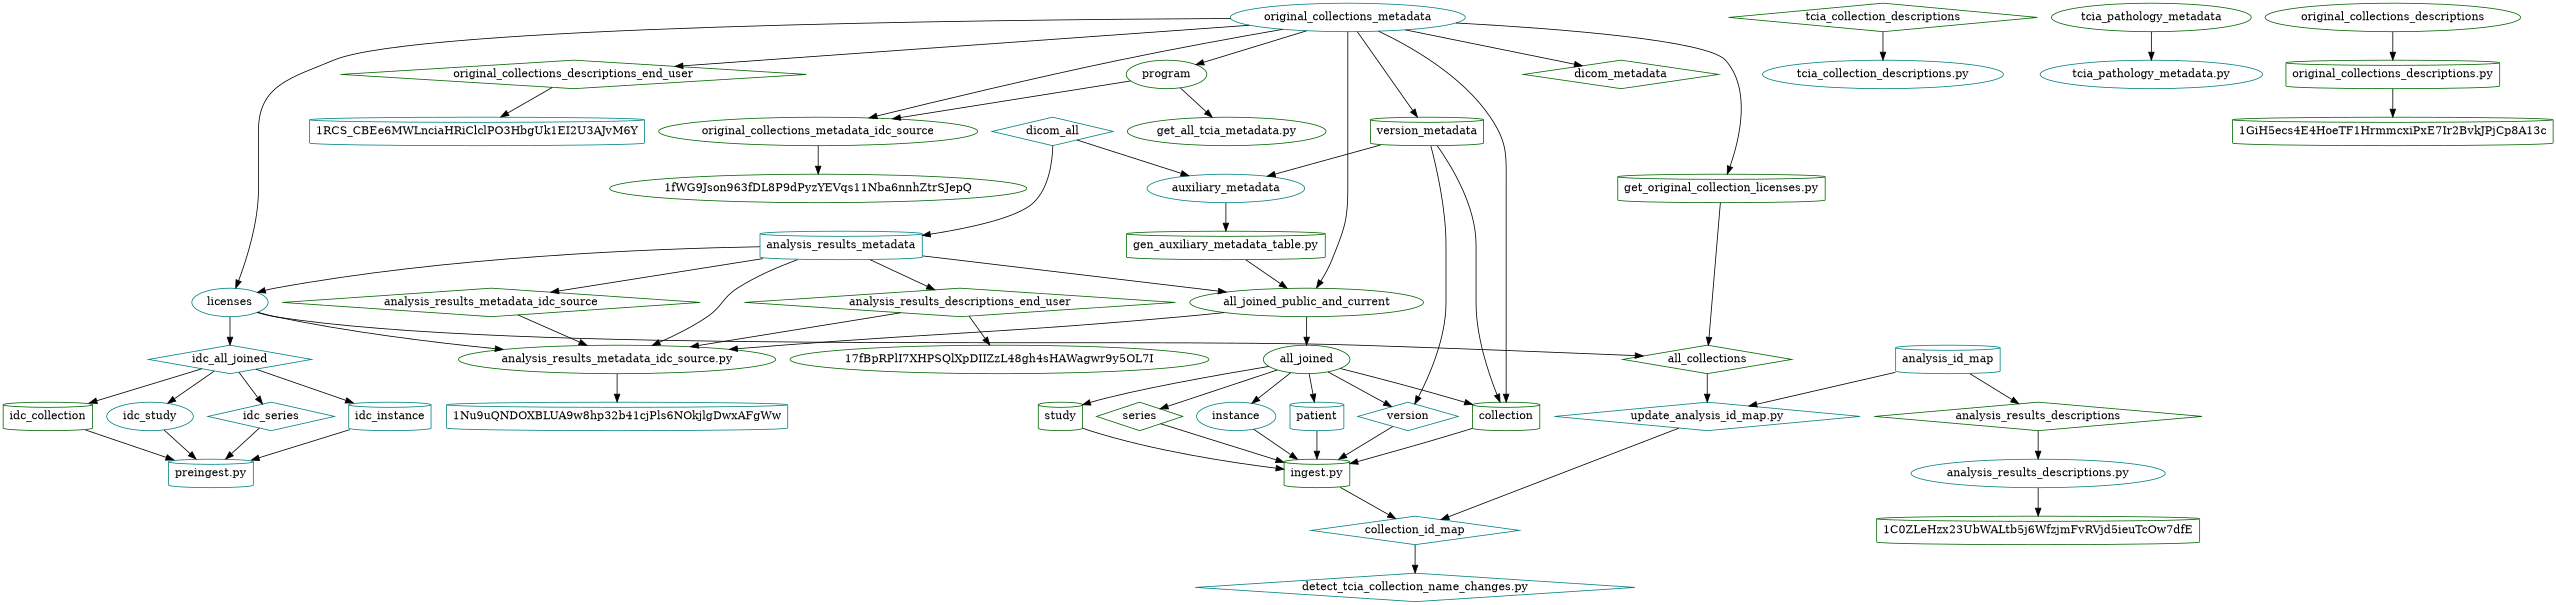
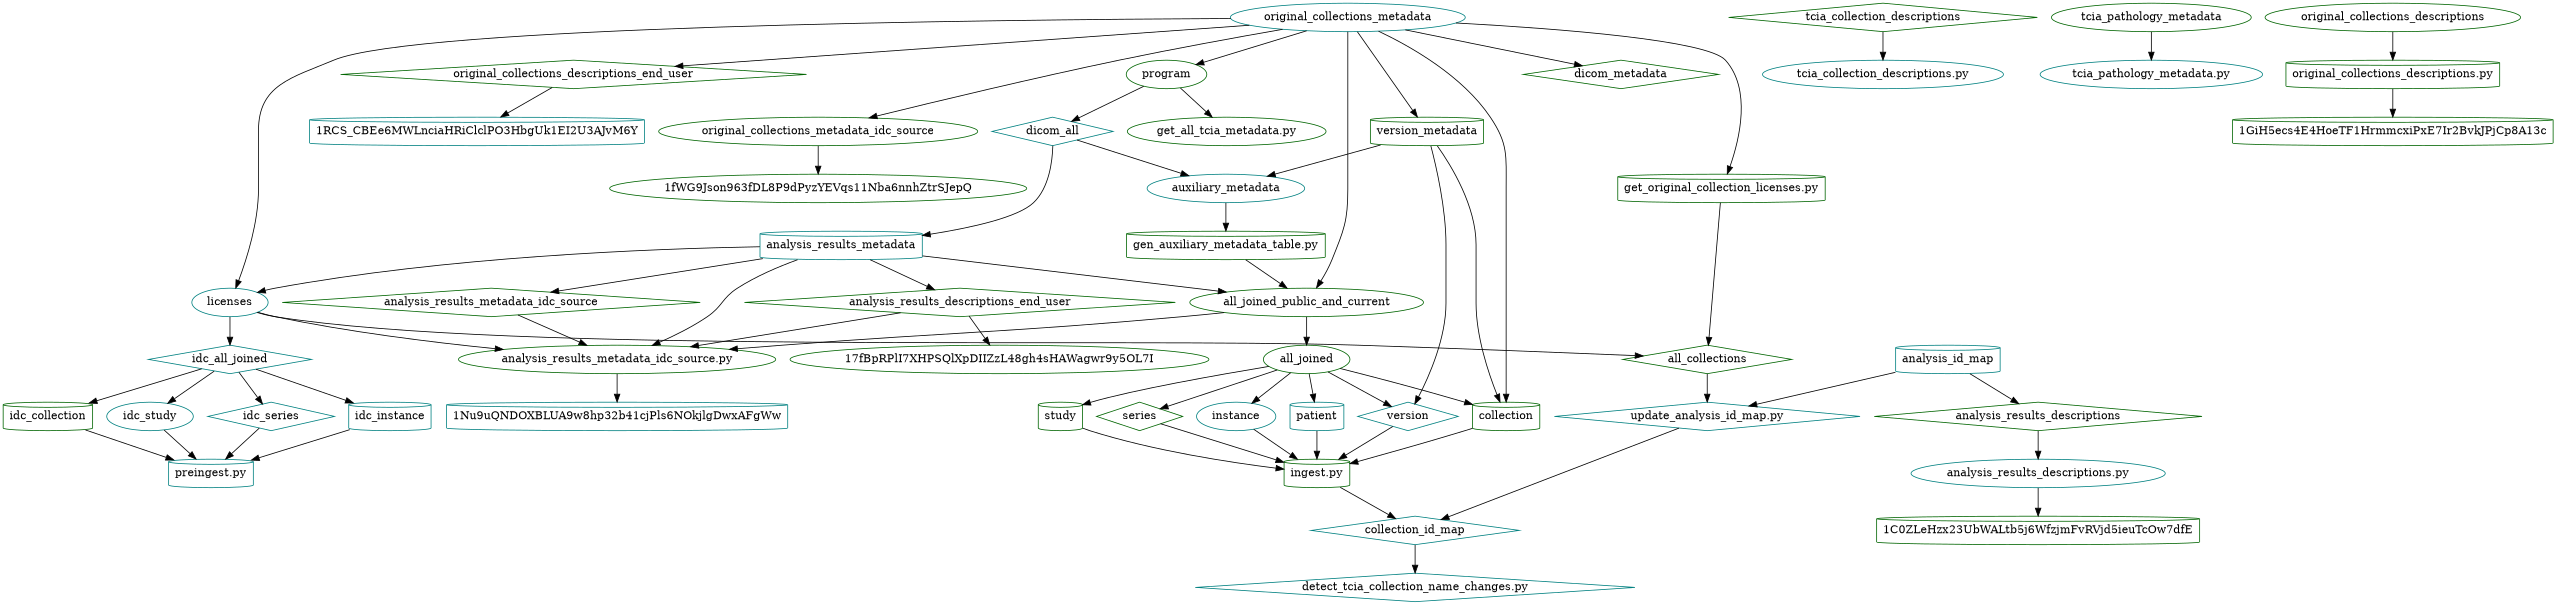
(1015, 99) -> (1111, 102)
